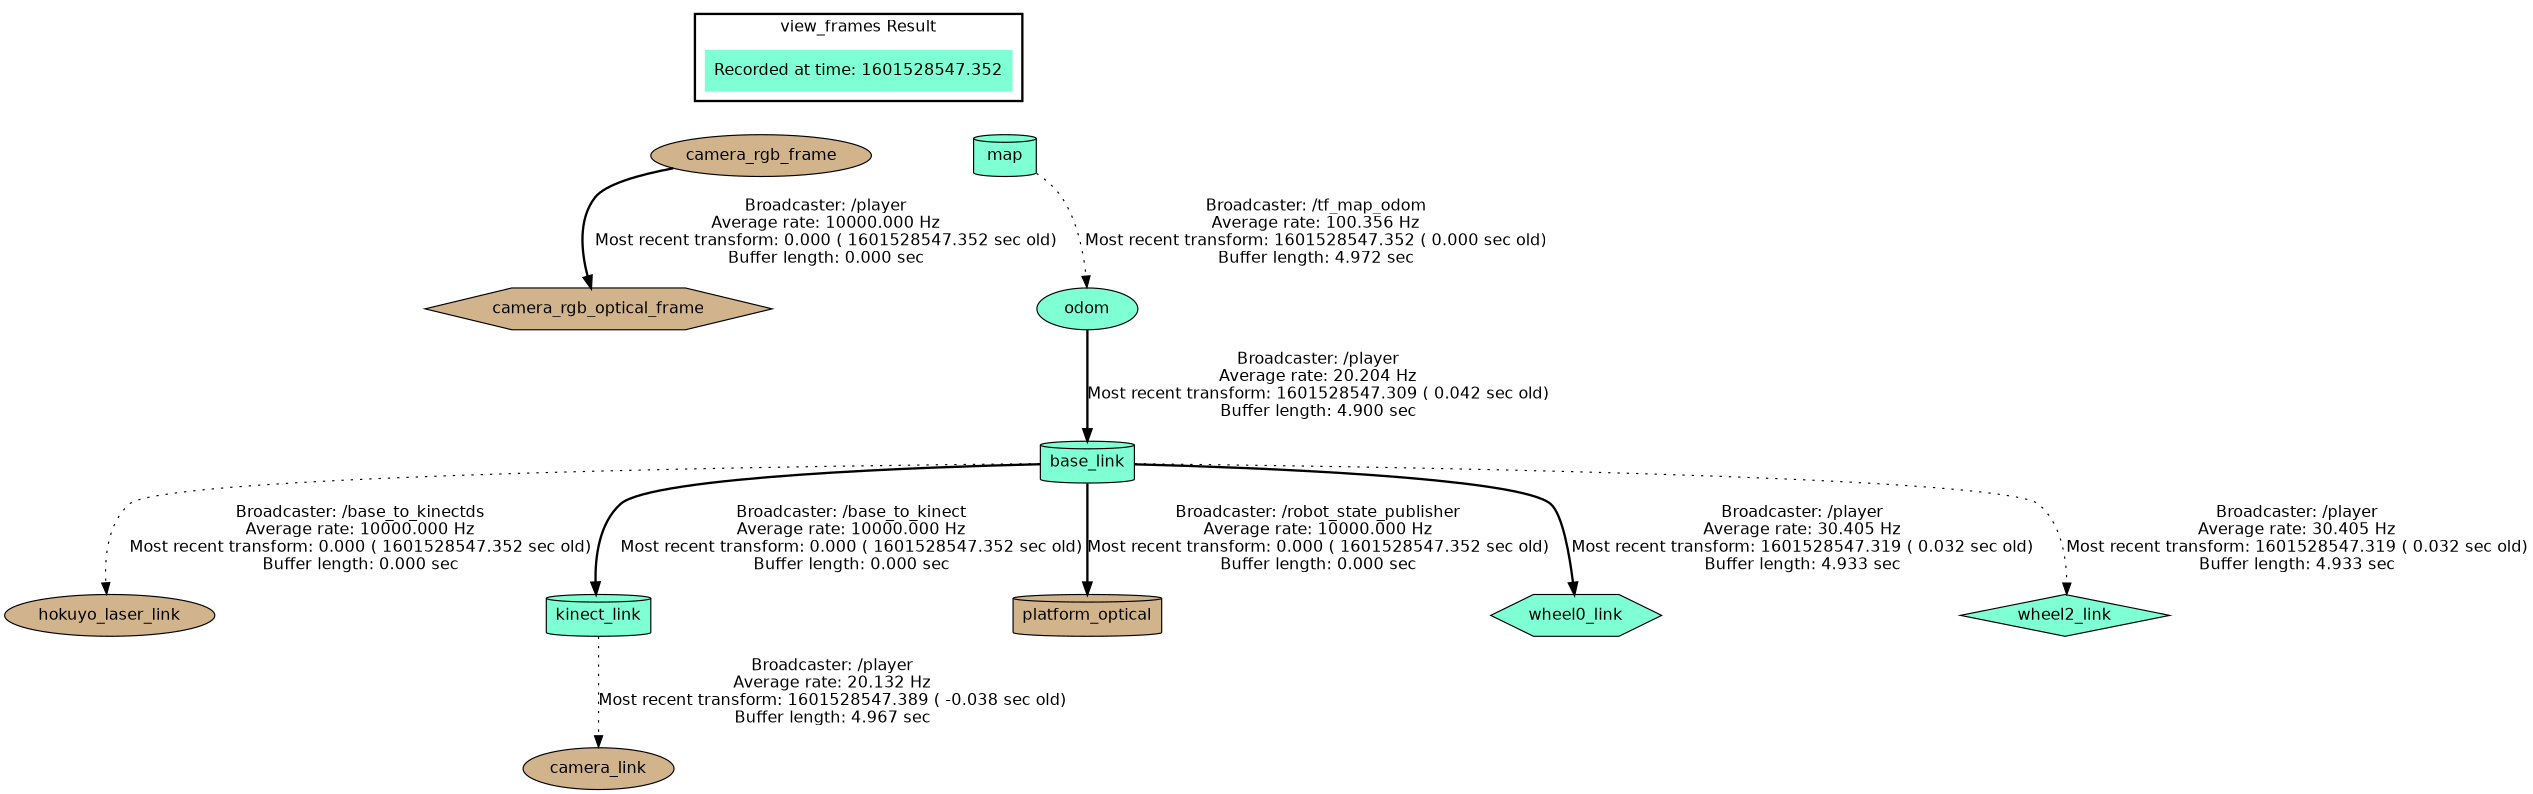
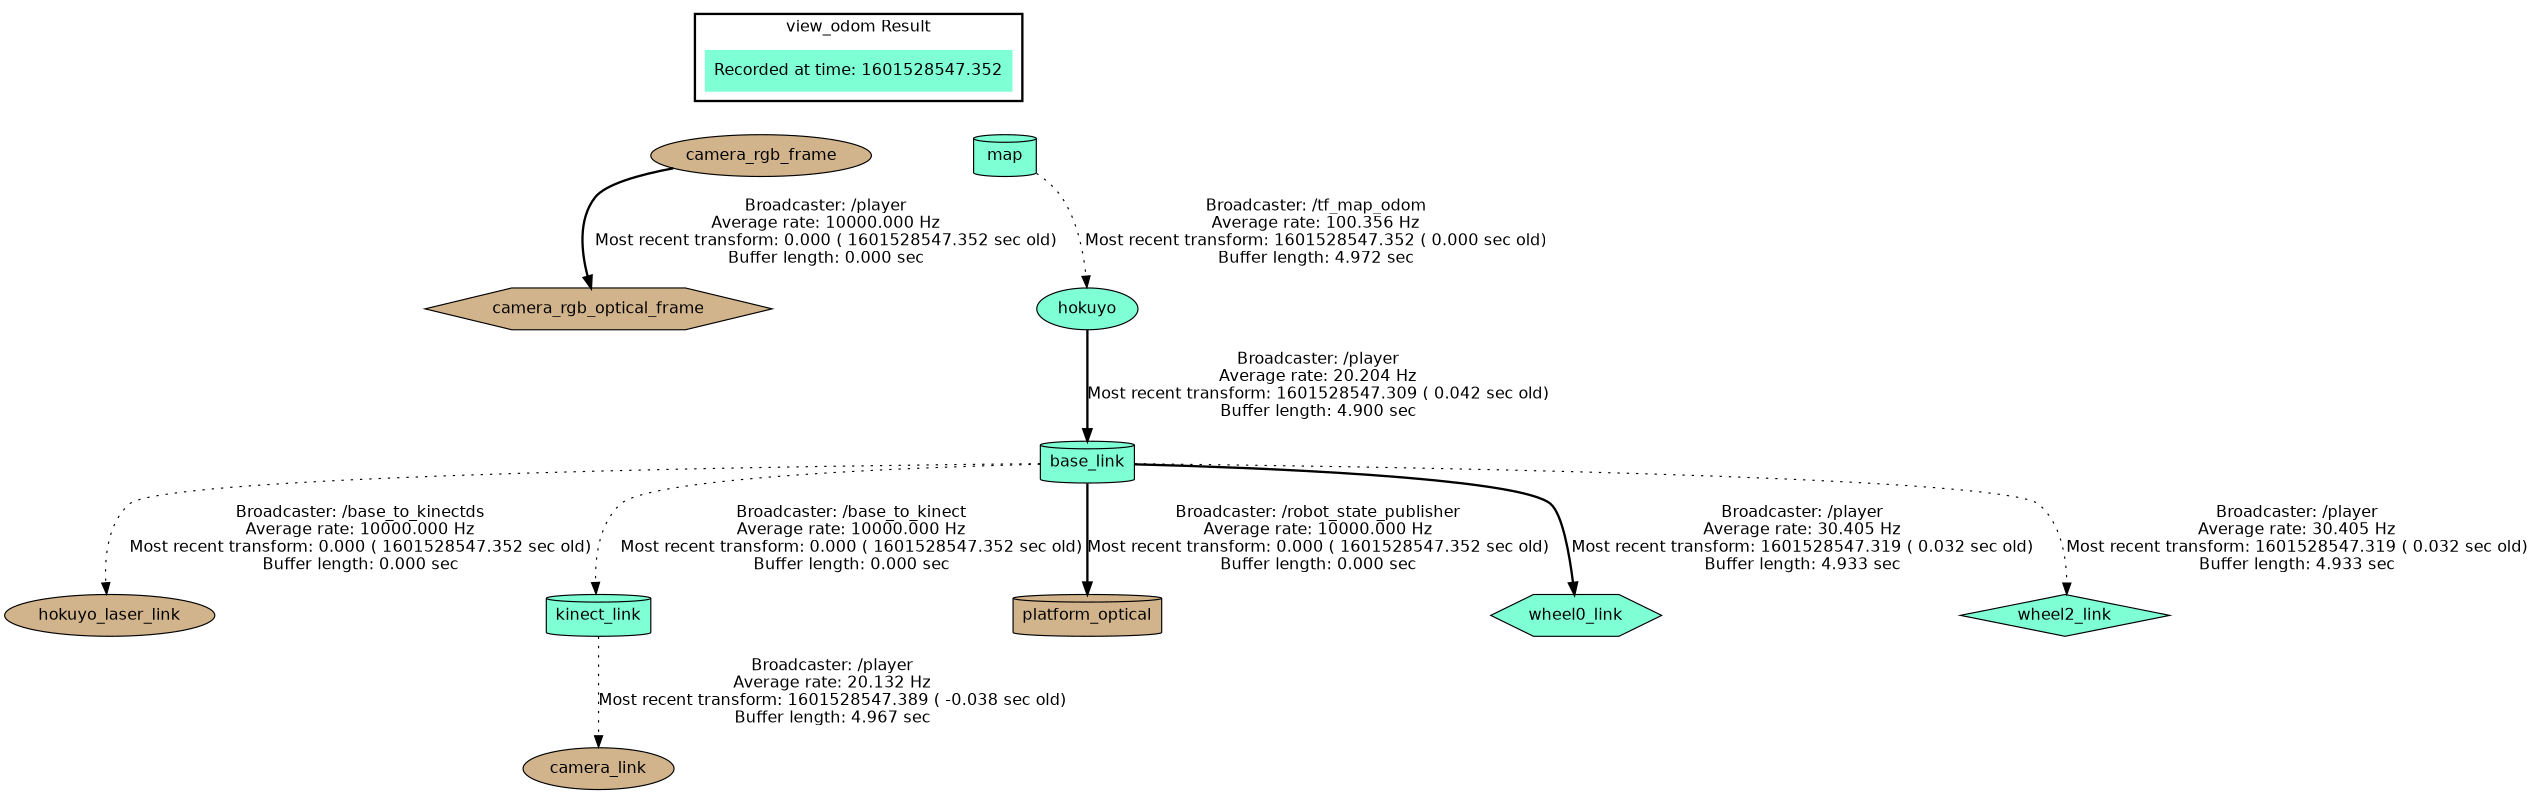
(859, 27) -> (859, 27)
(1087, 309) -> (1087, 309)
(787, 476) -> (787, 476)
